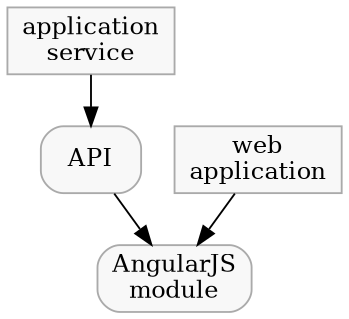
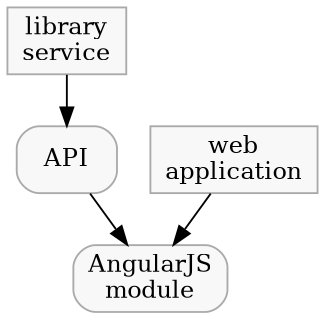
(91, 41) -> (67, 41)
